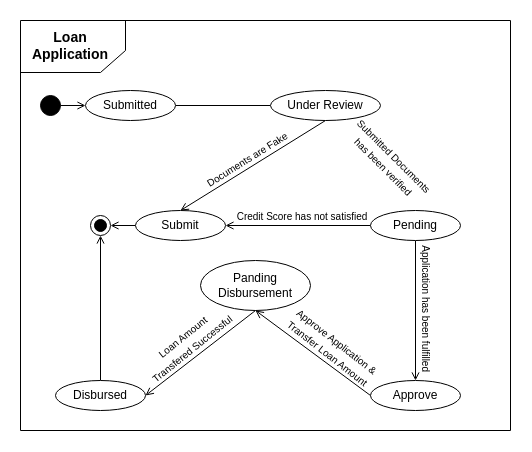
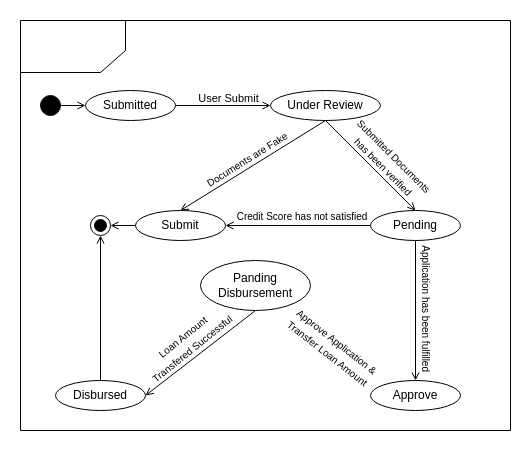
(71, 46) -> none
none -> (231, 99)
(265, 106) -> (264, 106)
none -> (369, 164)
(314, 354) -> none
